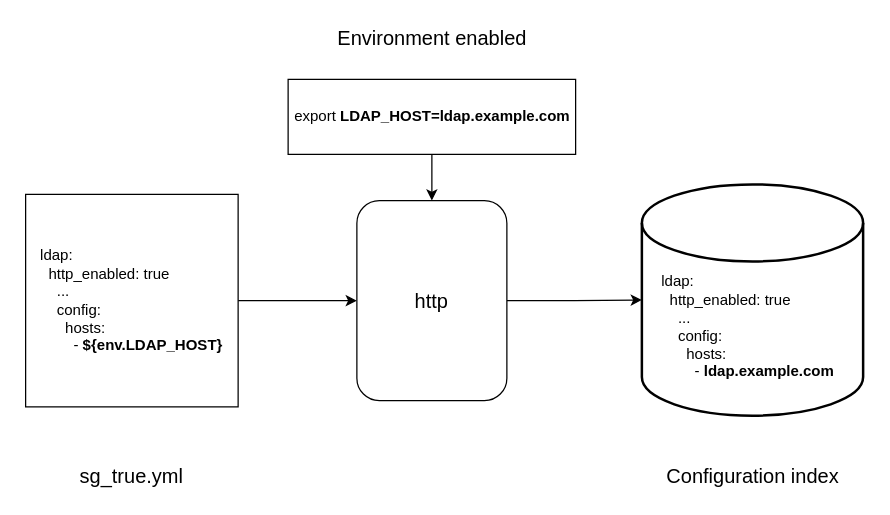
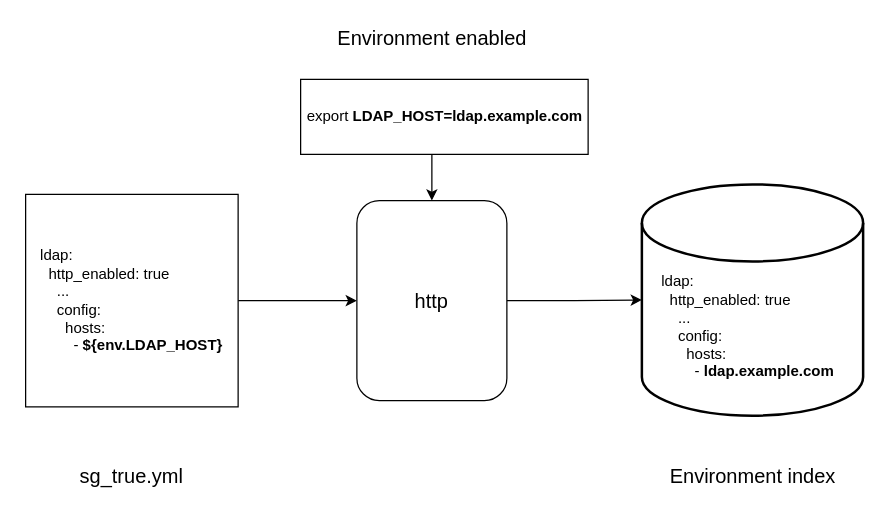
(432, 117) -> (444, 117)
(753, 476) -> (753, 476)
